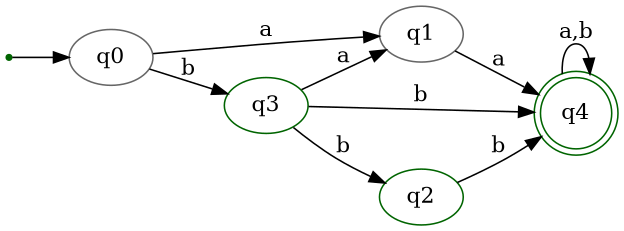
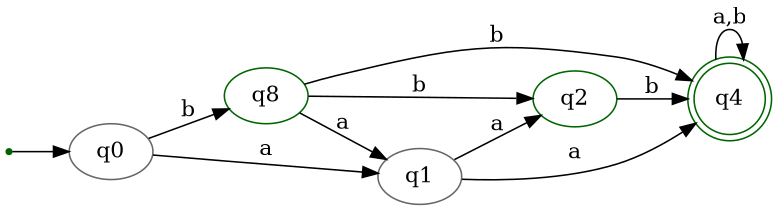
(266, 105) -> (266, 96)
none -> (491, 141)
